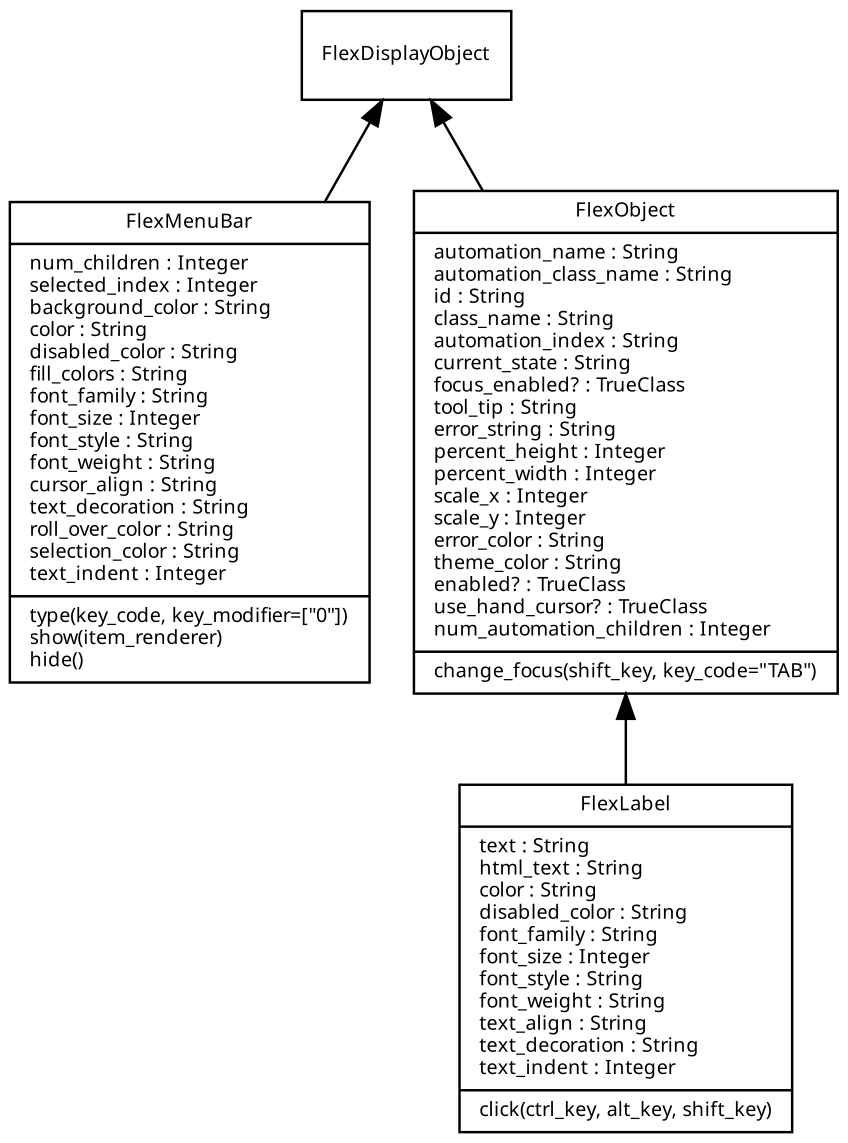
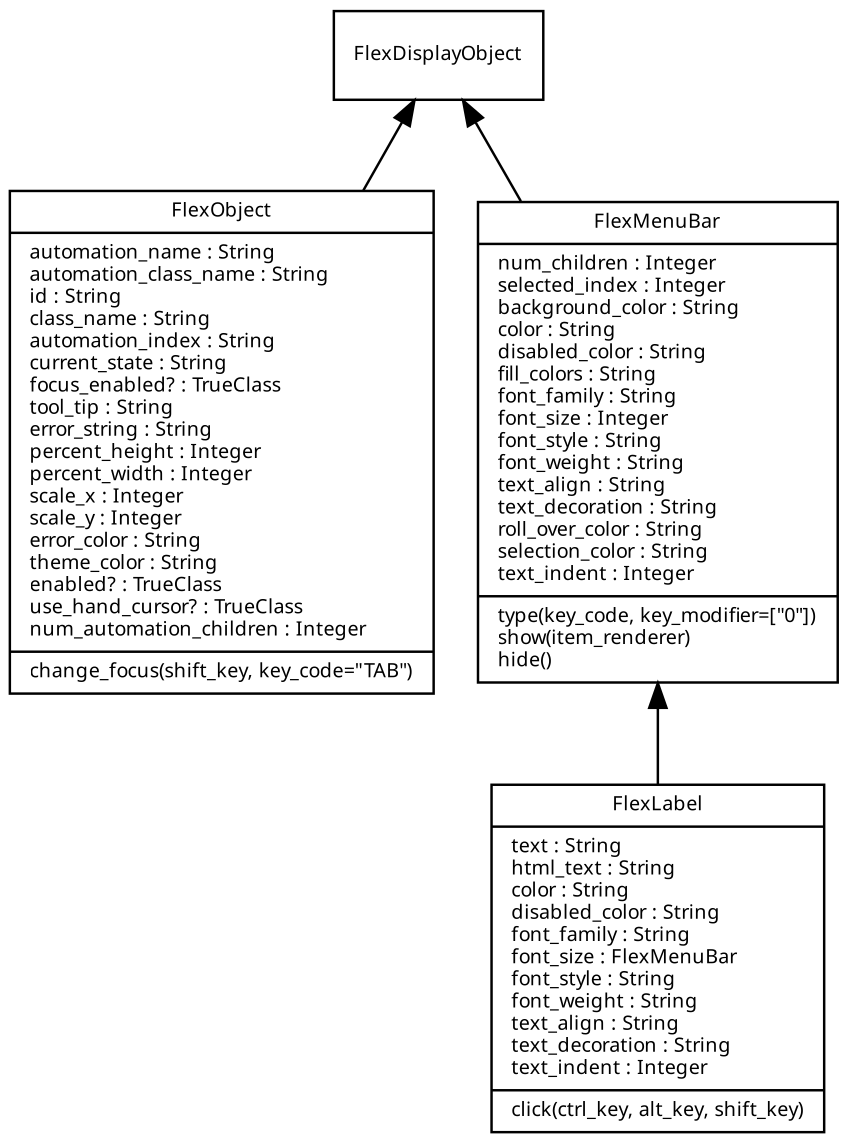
(124, 485) -> (583, 485)
(626, 752) -> (658, 746)
(565, 957) -> (625, 957)
